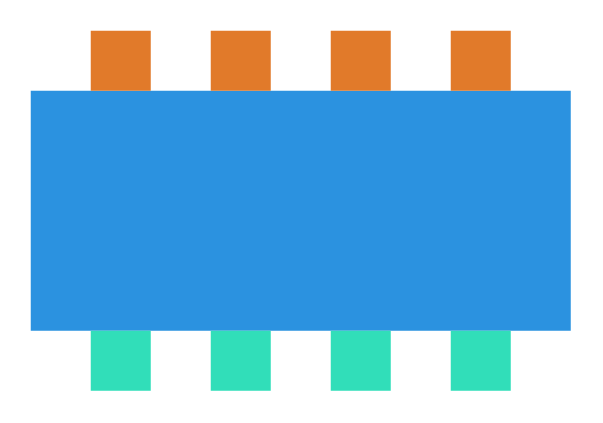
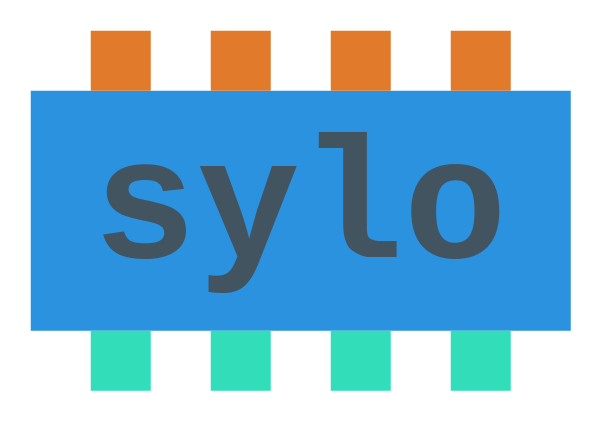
none -> (301, 211)
